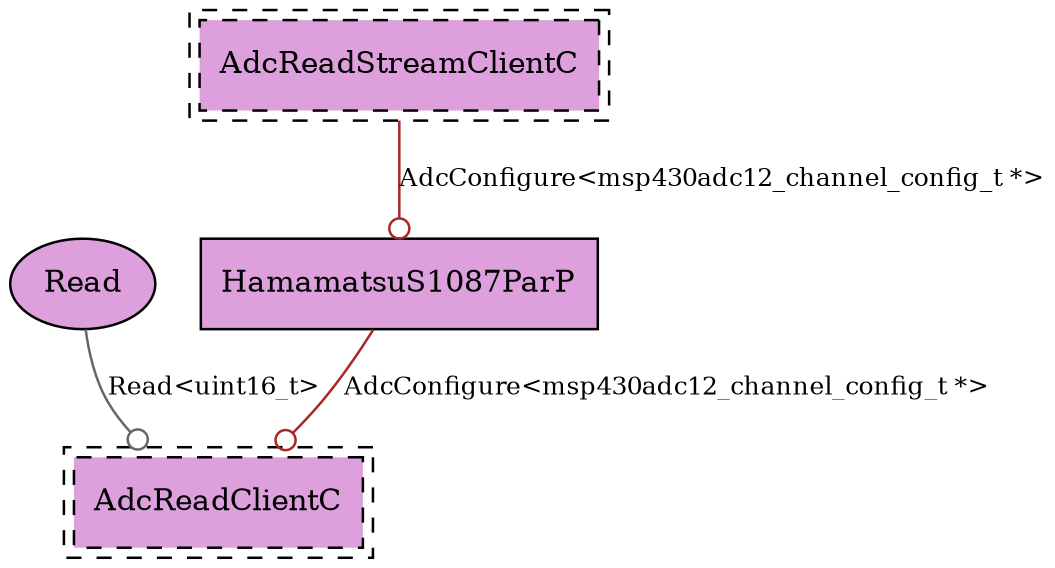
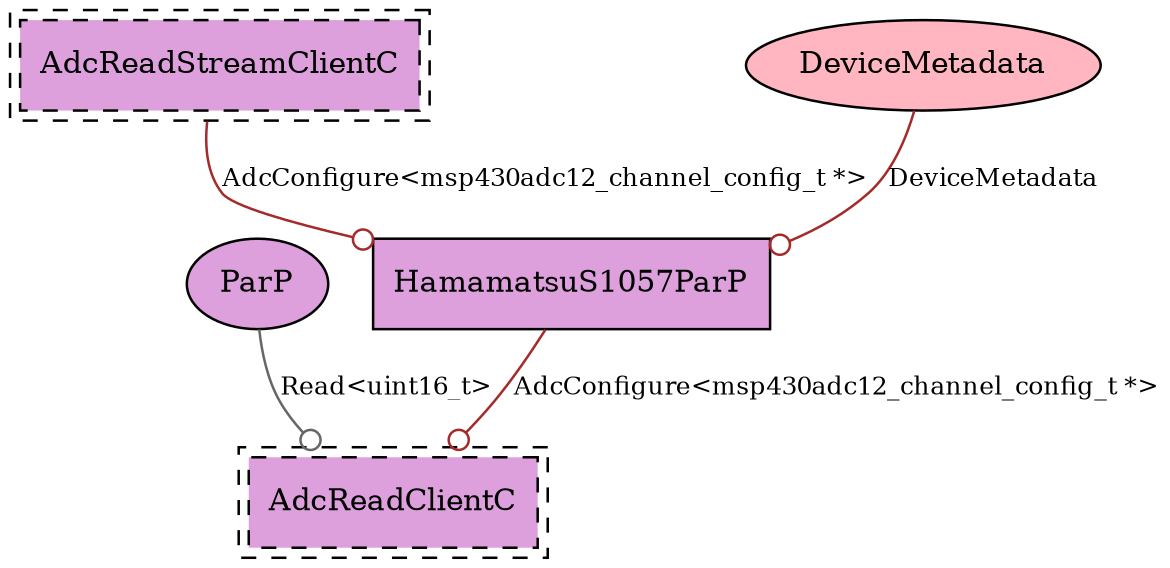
none -> (923, 65)
(83, 284) -> (258, 284)
(399, 284) -> (572, 284)
